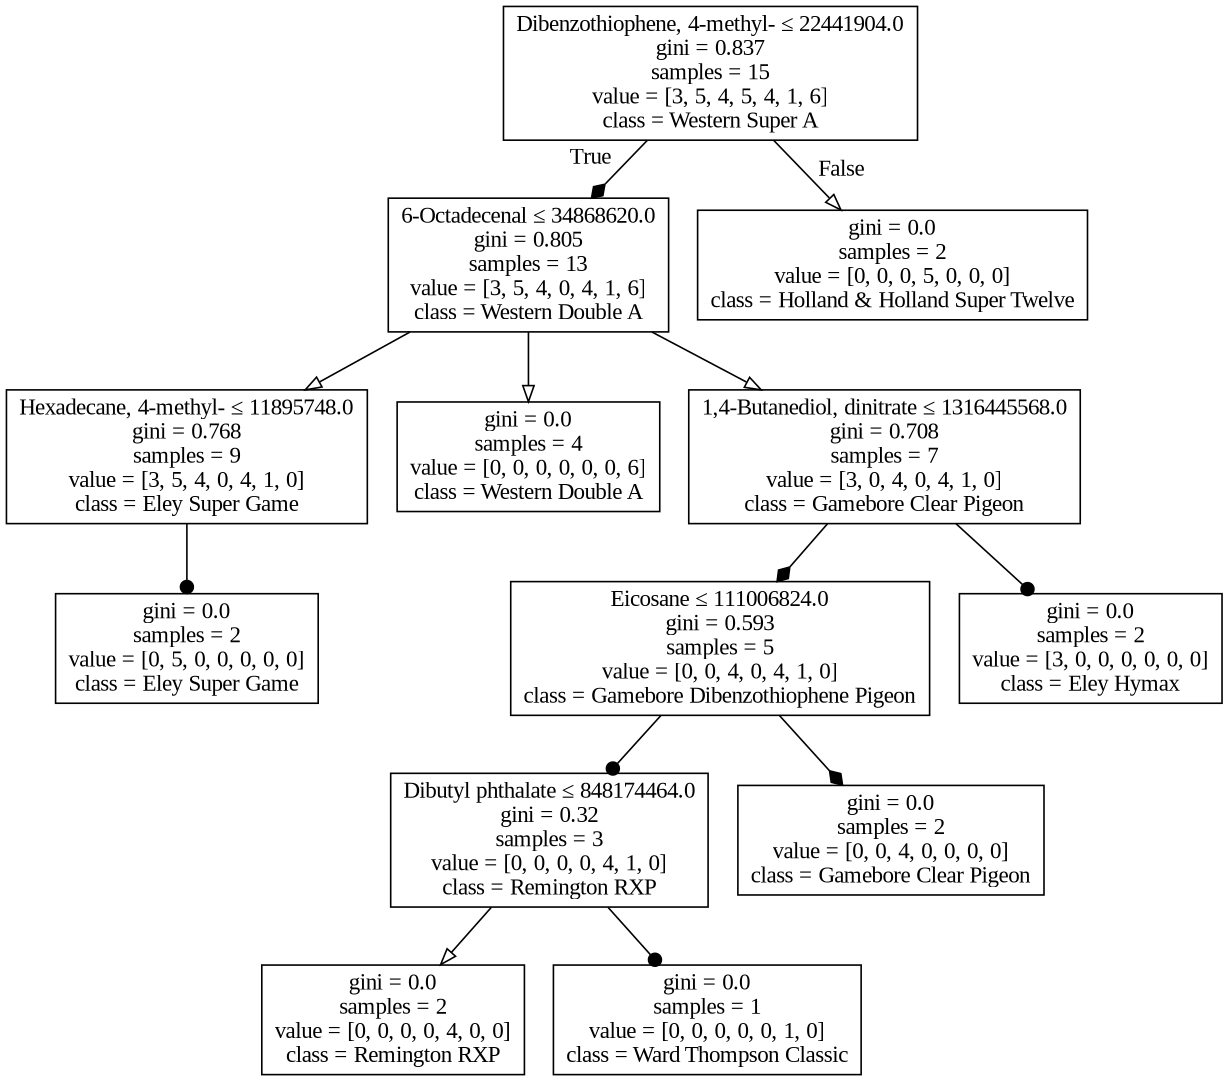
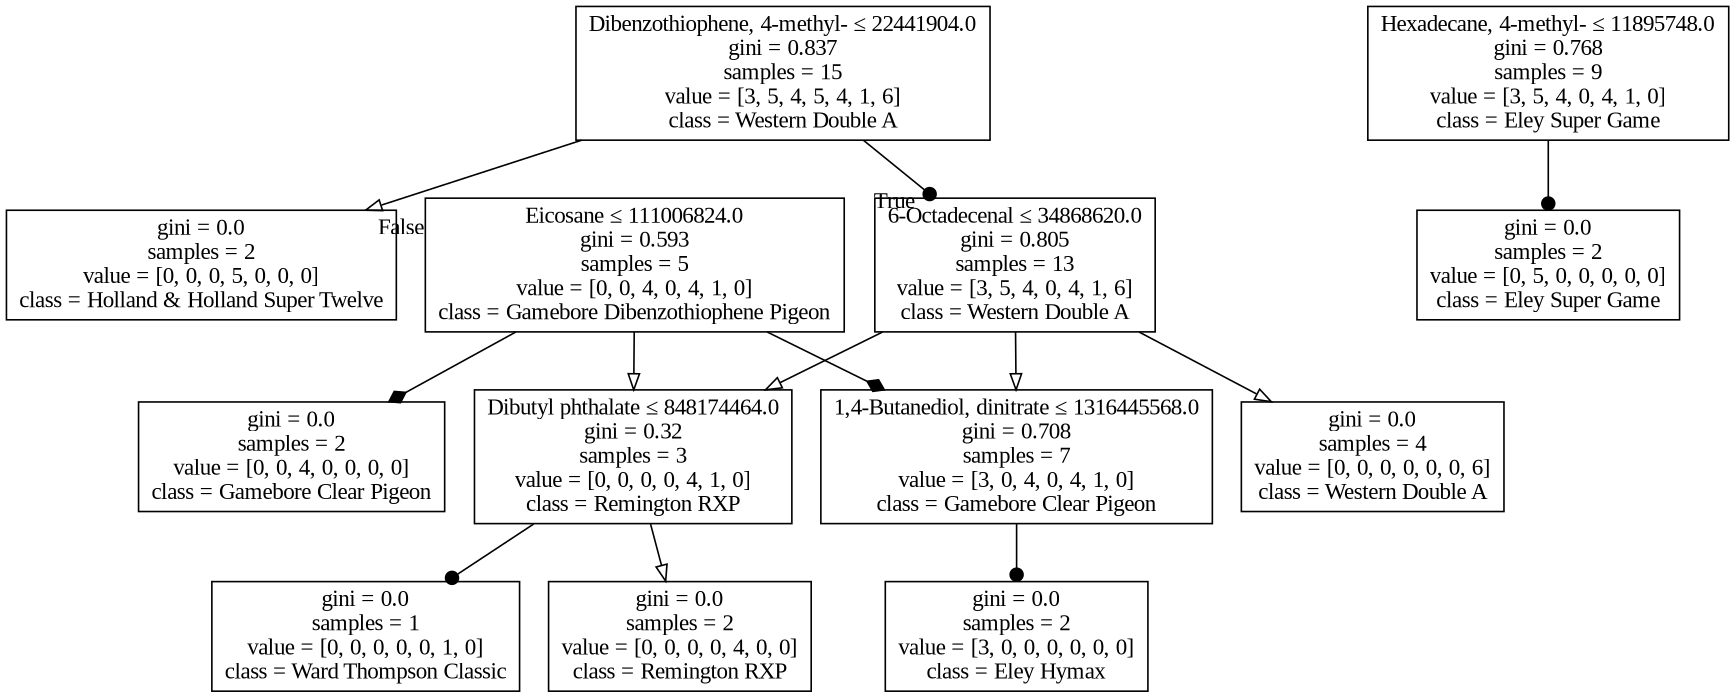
(710, 121) -> (783, 121)
(626, 162) -> (894, 165)
(365, 357) -> (836, 355)
(809, 545) -> (812, 354)
(639, 740) -> (634, 353)
